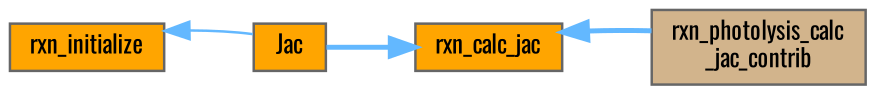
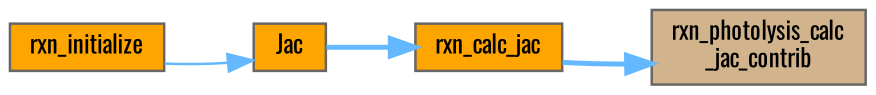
(620, 30) -> (594, 64)
(221, 31) -> (196, 64)
